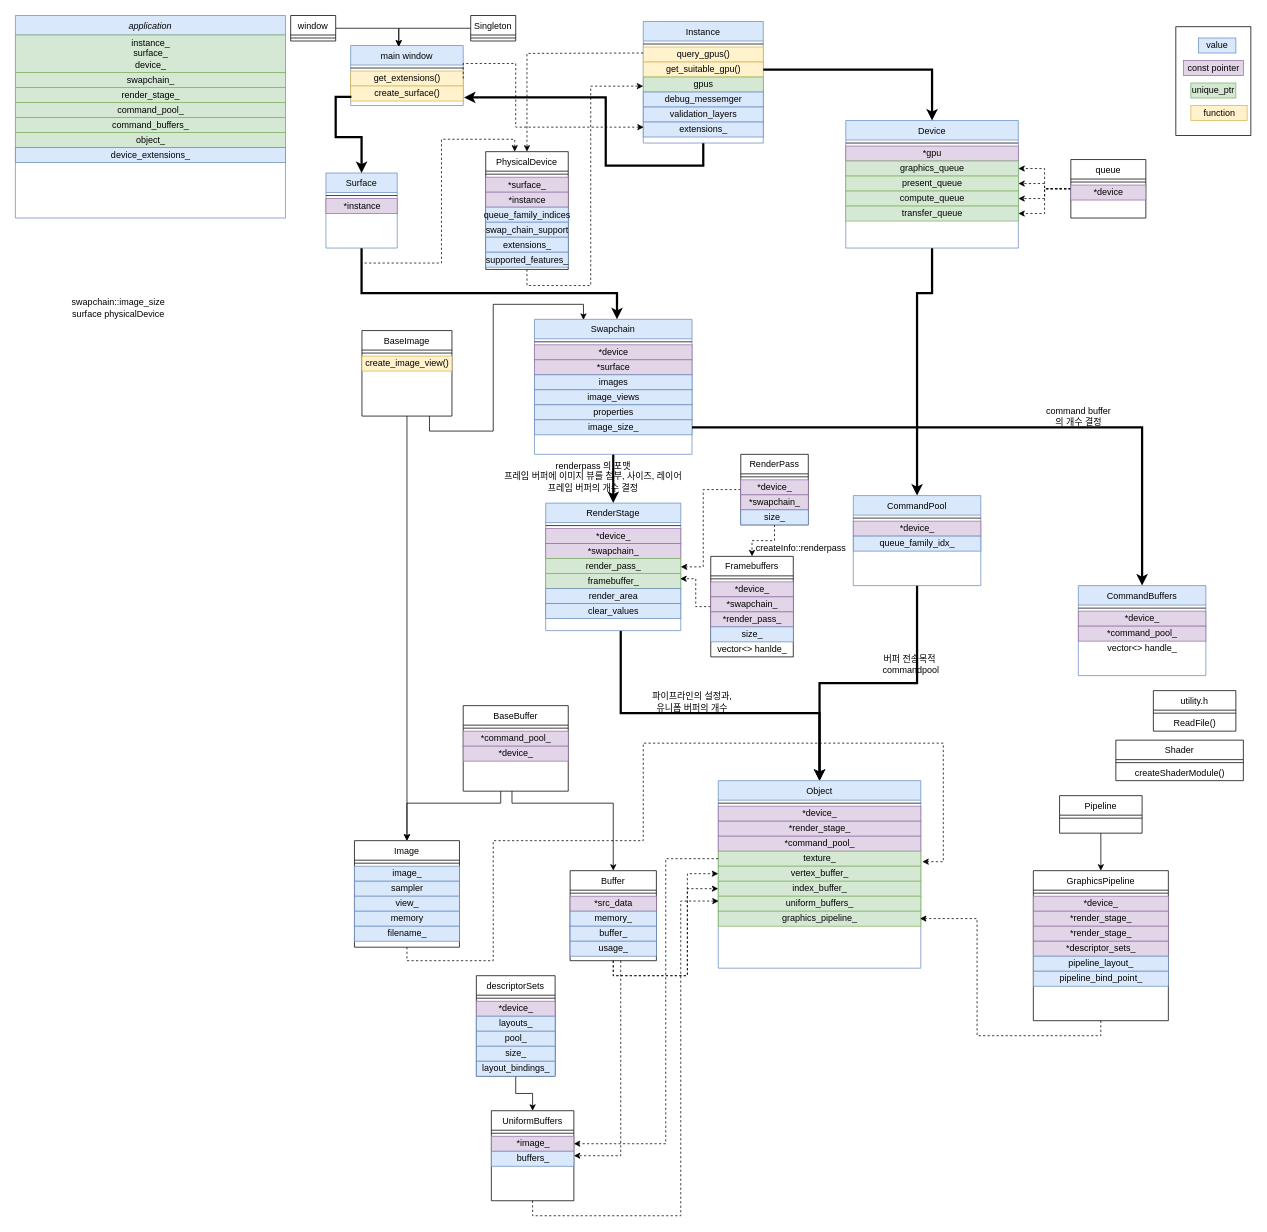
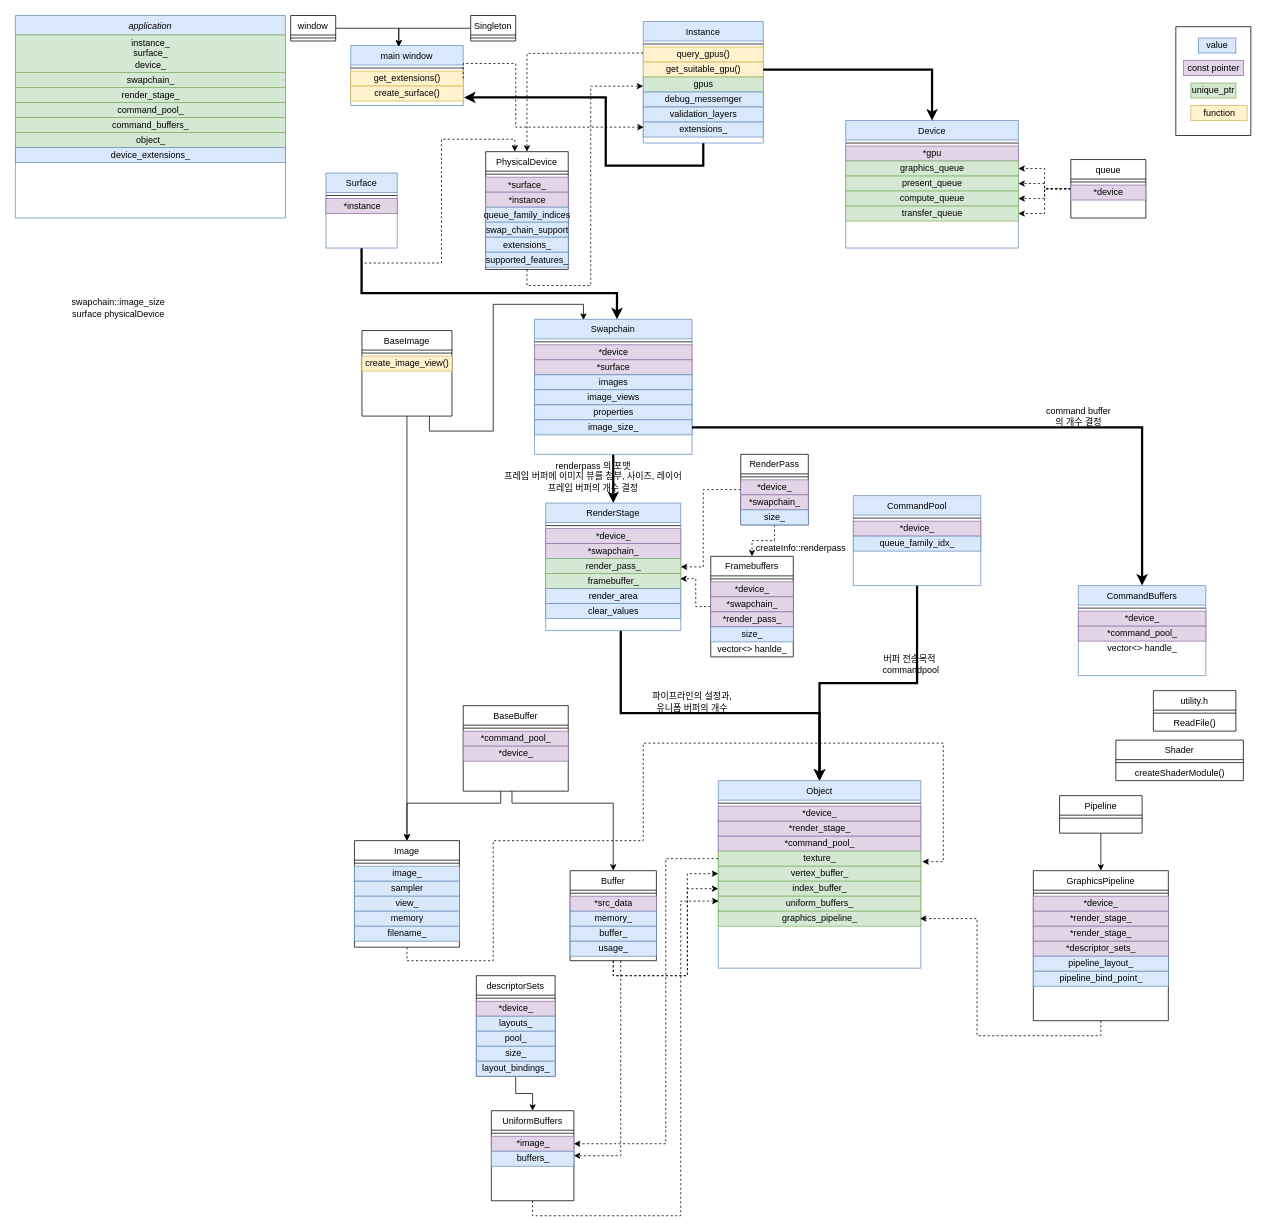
(336, 137) -> none
(917, 360) -> none
